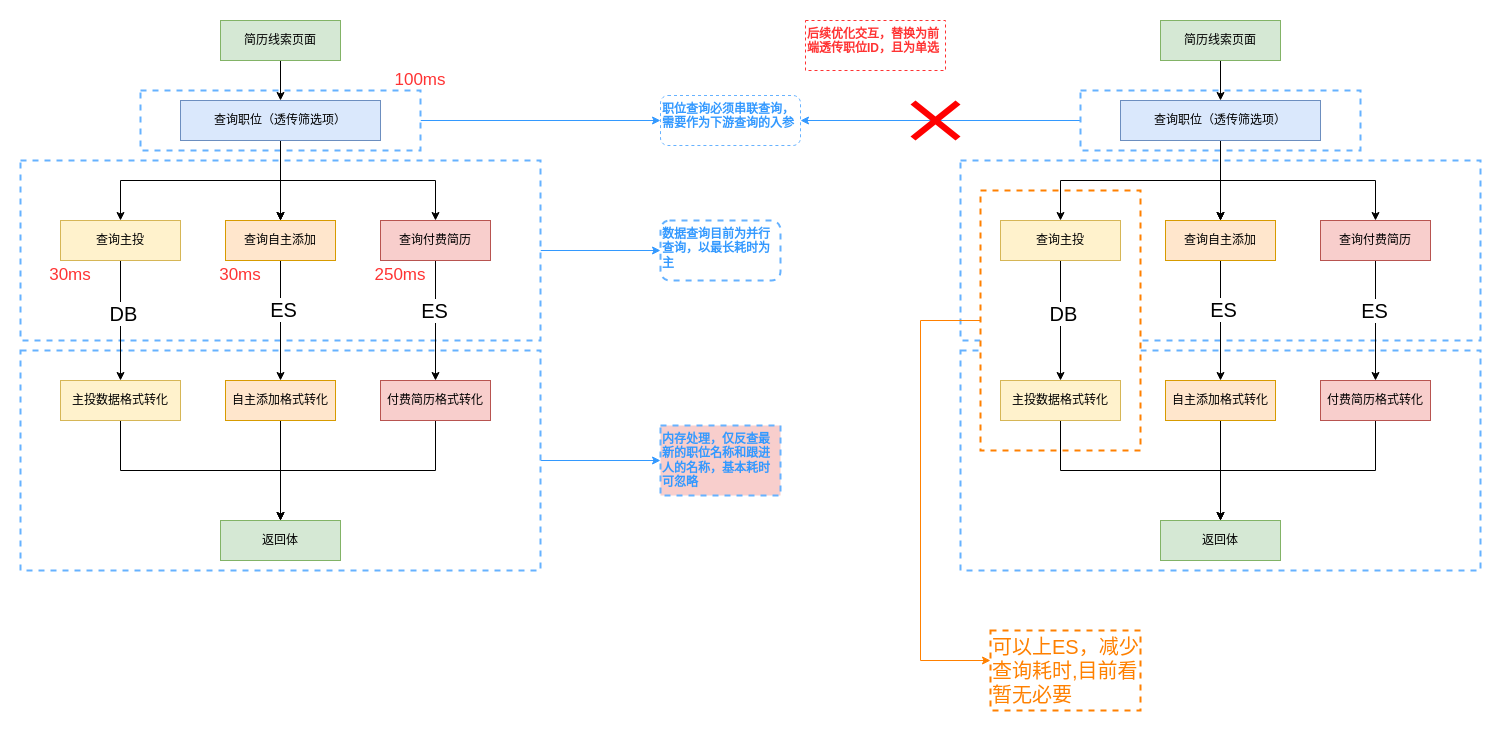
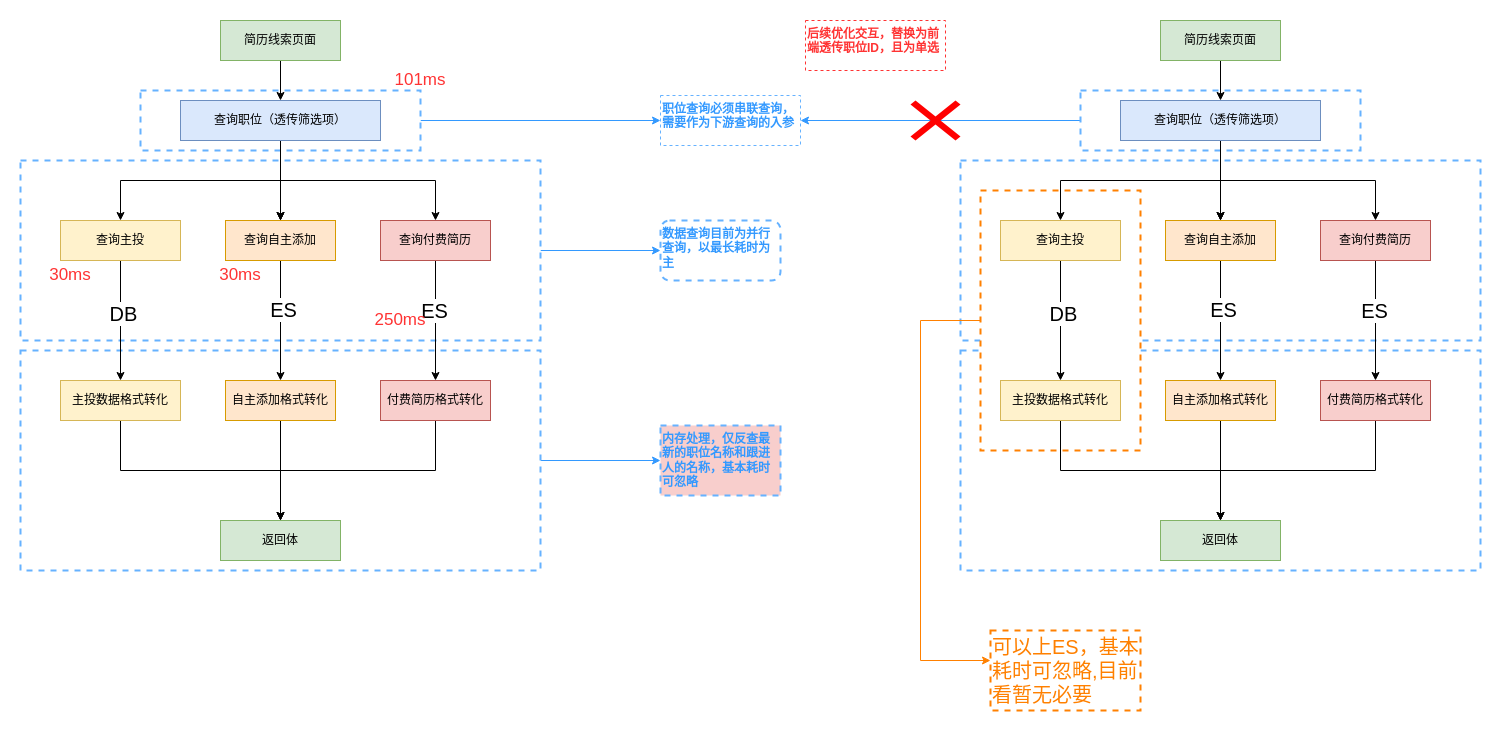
(421, 81) -> (421, 81)
(731, 121) -> (731, 121)
(401, 276) -> (401, 321)
(1067, 671) -> (1067, 671)
